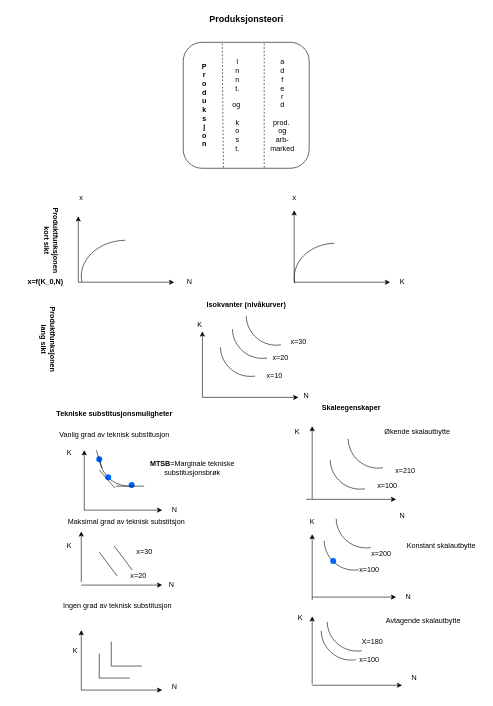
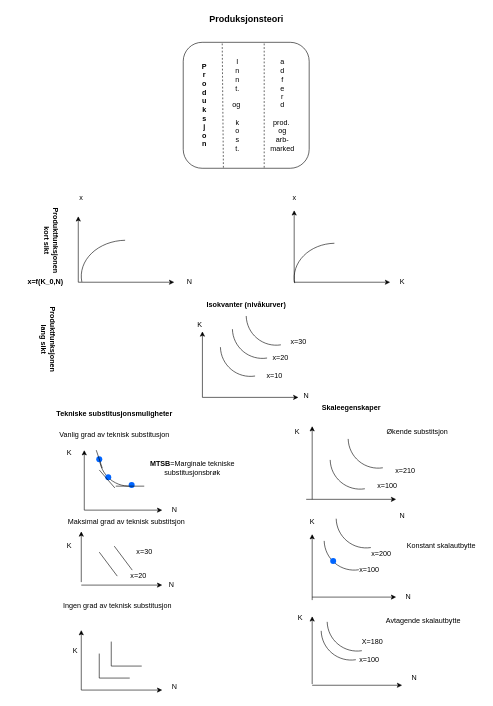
(418, 432) -> (418, 432)
